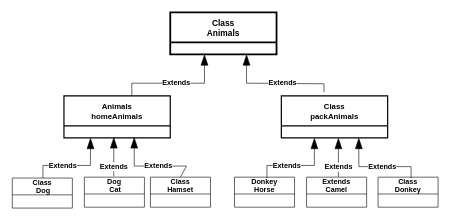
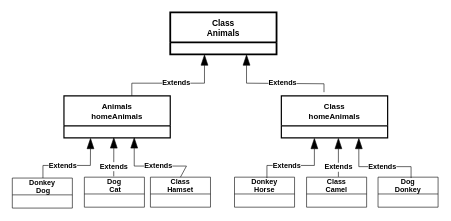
(334, 106) -> (334, 106)
(42, 182) -> (42, 182)
(336, 182) -> (336, 182)
(407, 182) -> (407, 182)
